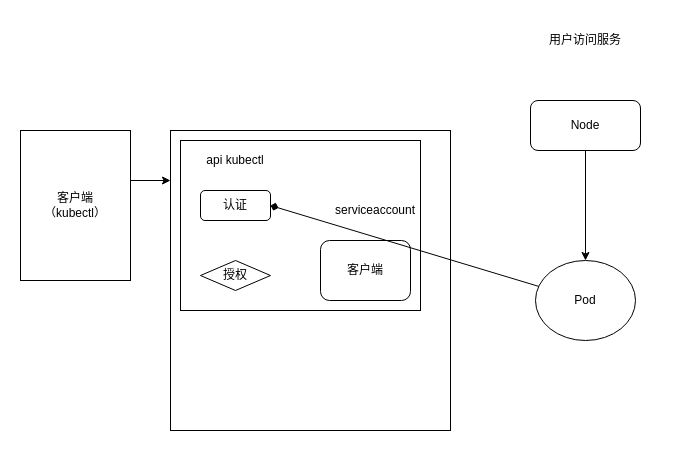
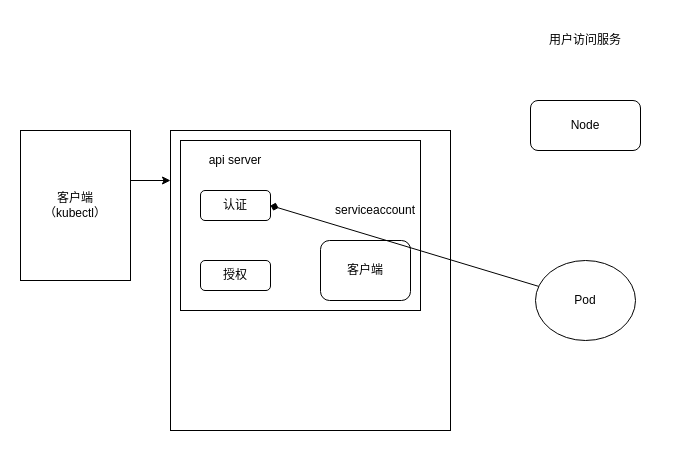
(236, 161) -> (236, 161)
(586, 202) -> none
(236, 276) -> (236, 276)
